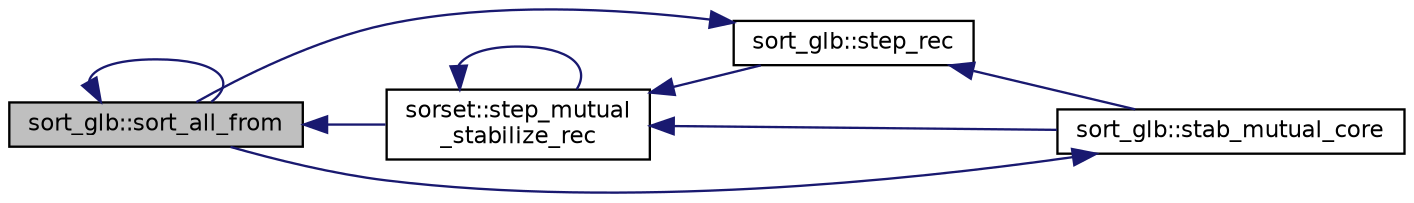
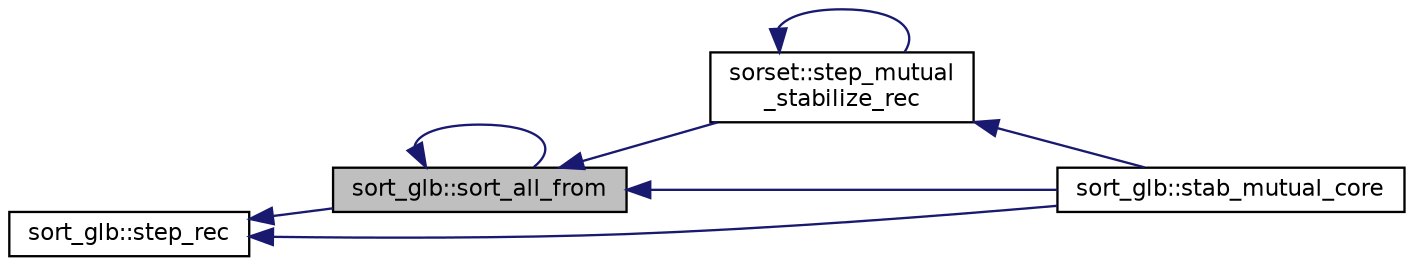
(717, 76) -> none
(651, 192) -> (854, 190)
